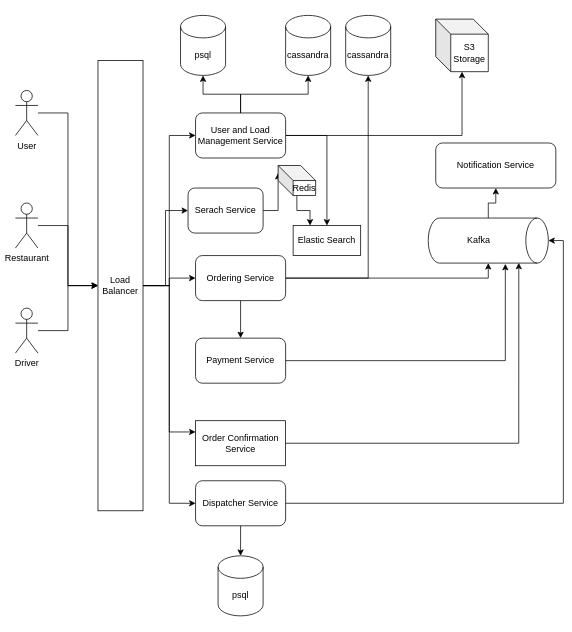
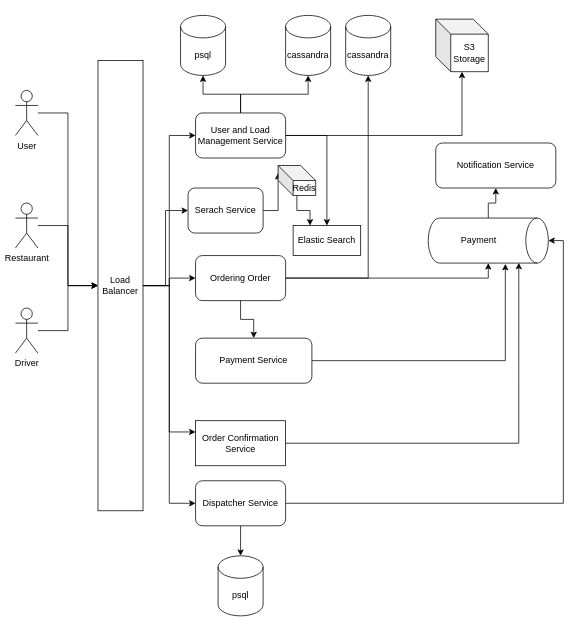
(479, 240) -> (479, 240)
(240, 278) -> (240, 278)
(240, 360) -> (254, 360)
